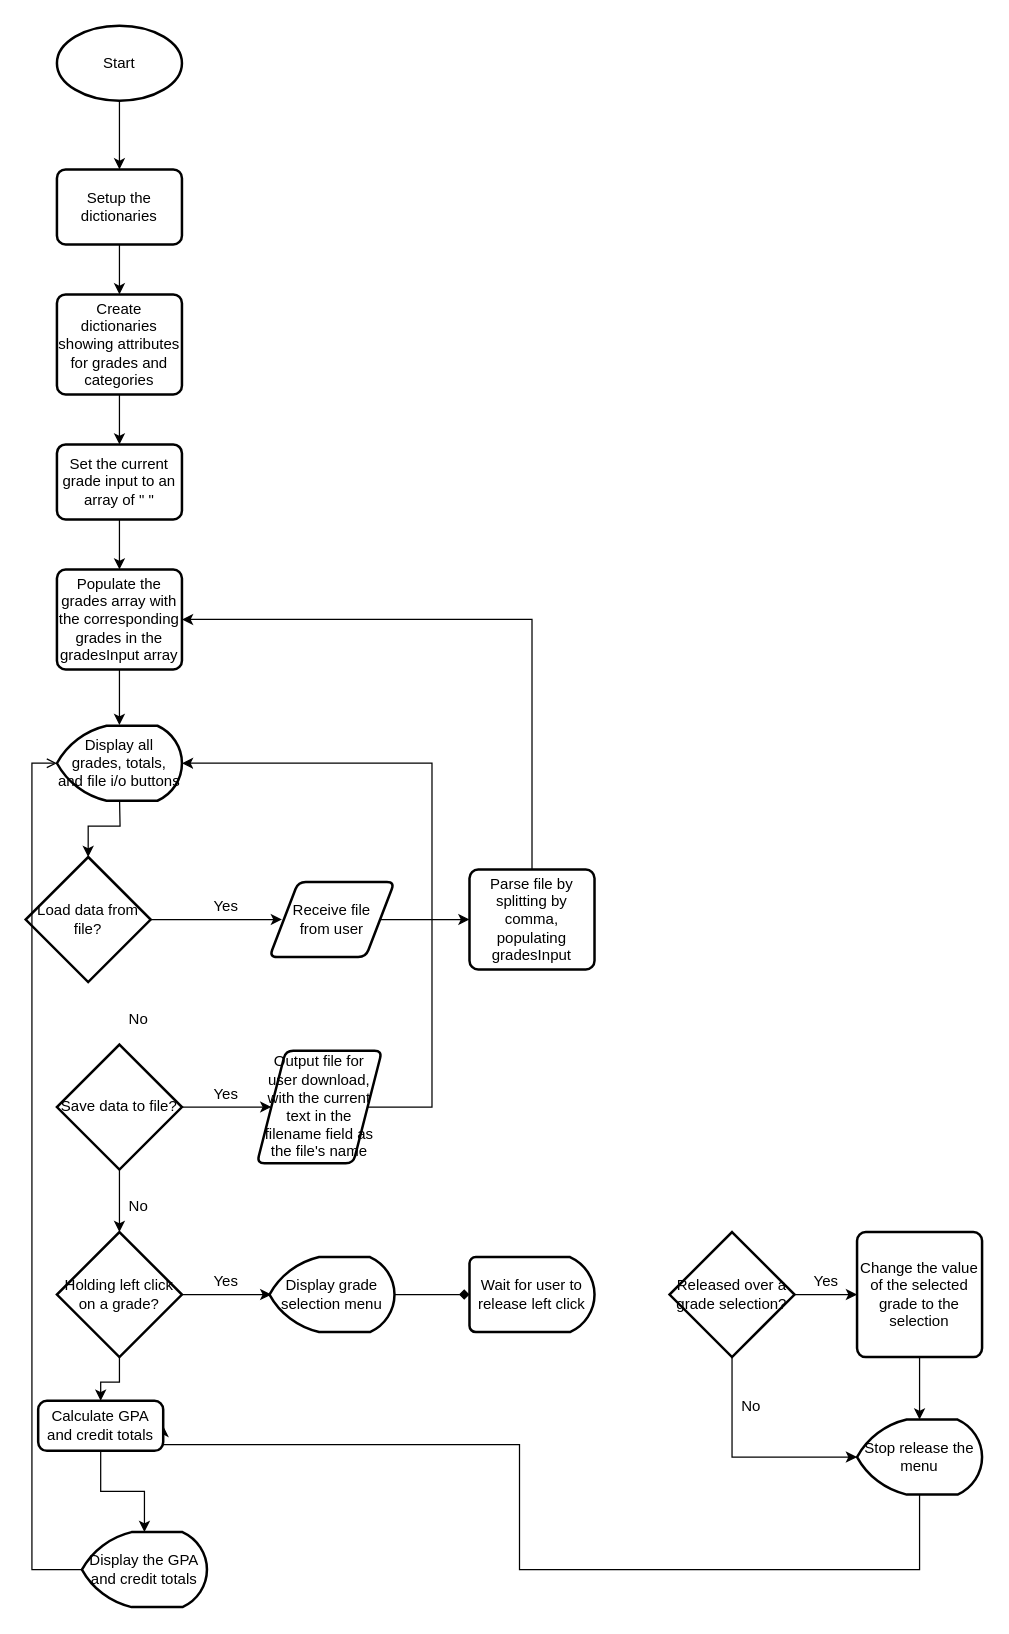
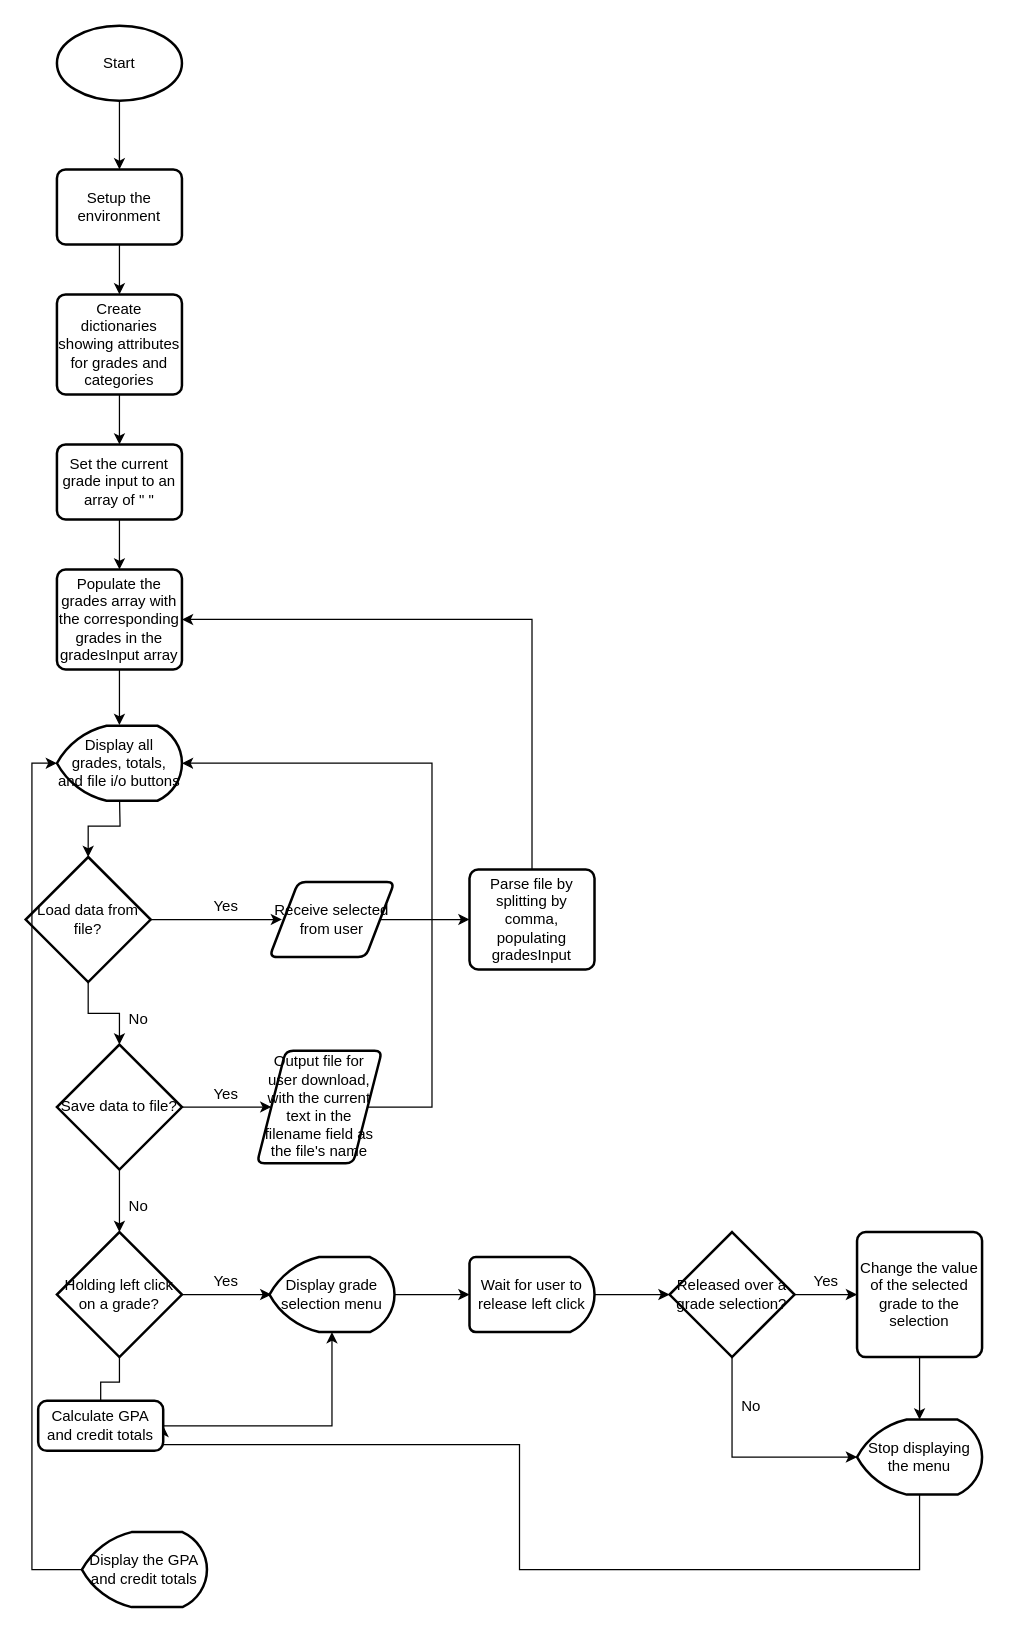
(119, 207) -> (119, 207)
(49, 763) -> (47, 763)
(332, 919) -> (332, 919)
none -> (99, 1013)
(459, 1294) -> (459, 1294)
none -> (627, 1294)
(101, 1391) -> (101, 1394)
(919, 1457) -> (919, 1457)
(118, 1491) -> (290, 1426)
